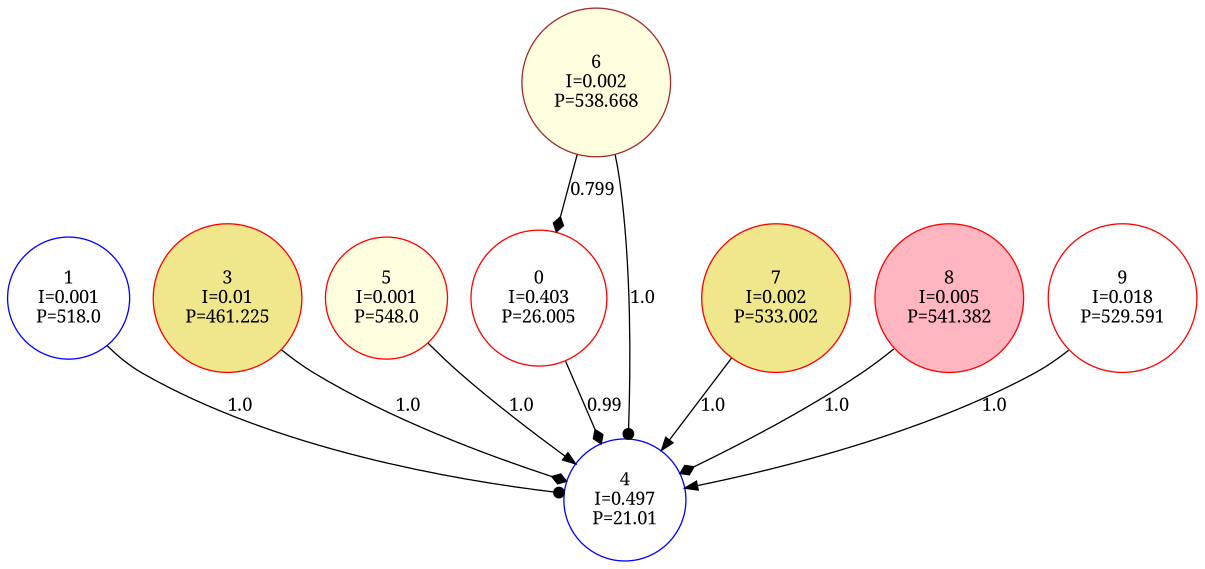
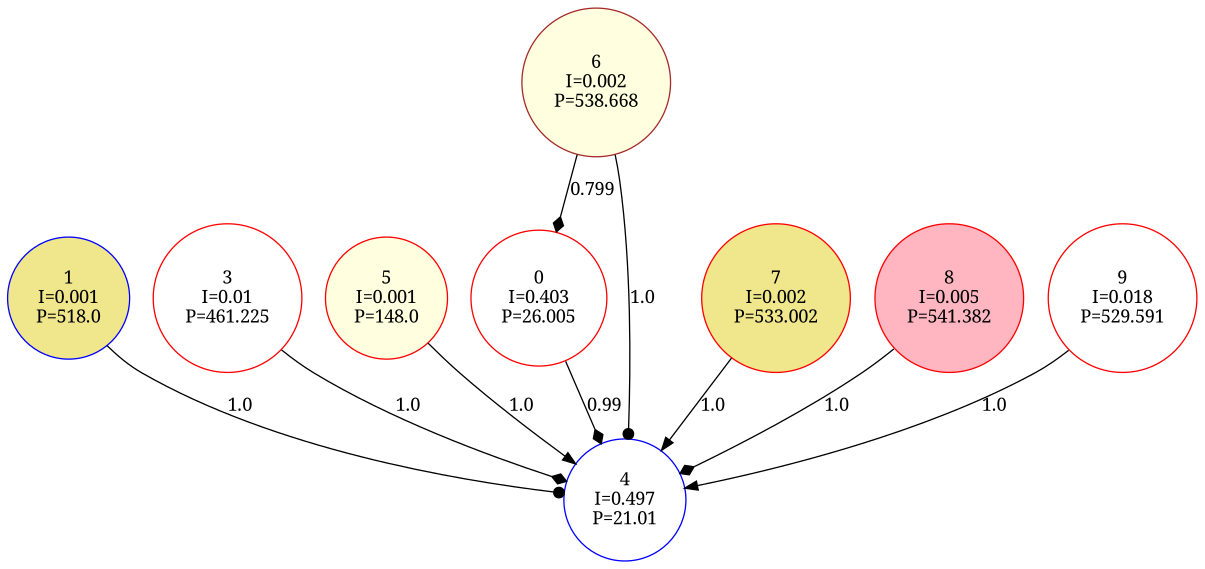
(69, 298) -> (69, 298)
(228, 298) -> (228, 298)
(386, 298) -> (386, 298)
